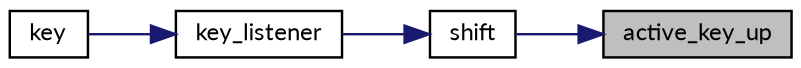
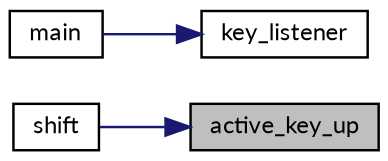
(49, 34) -> (56, 34)
(373, 34) -> none
